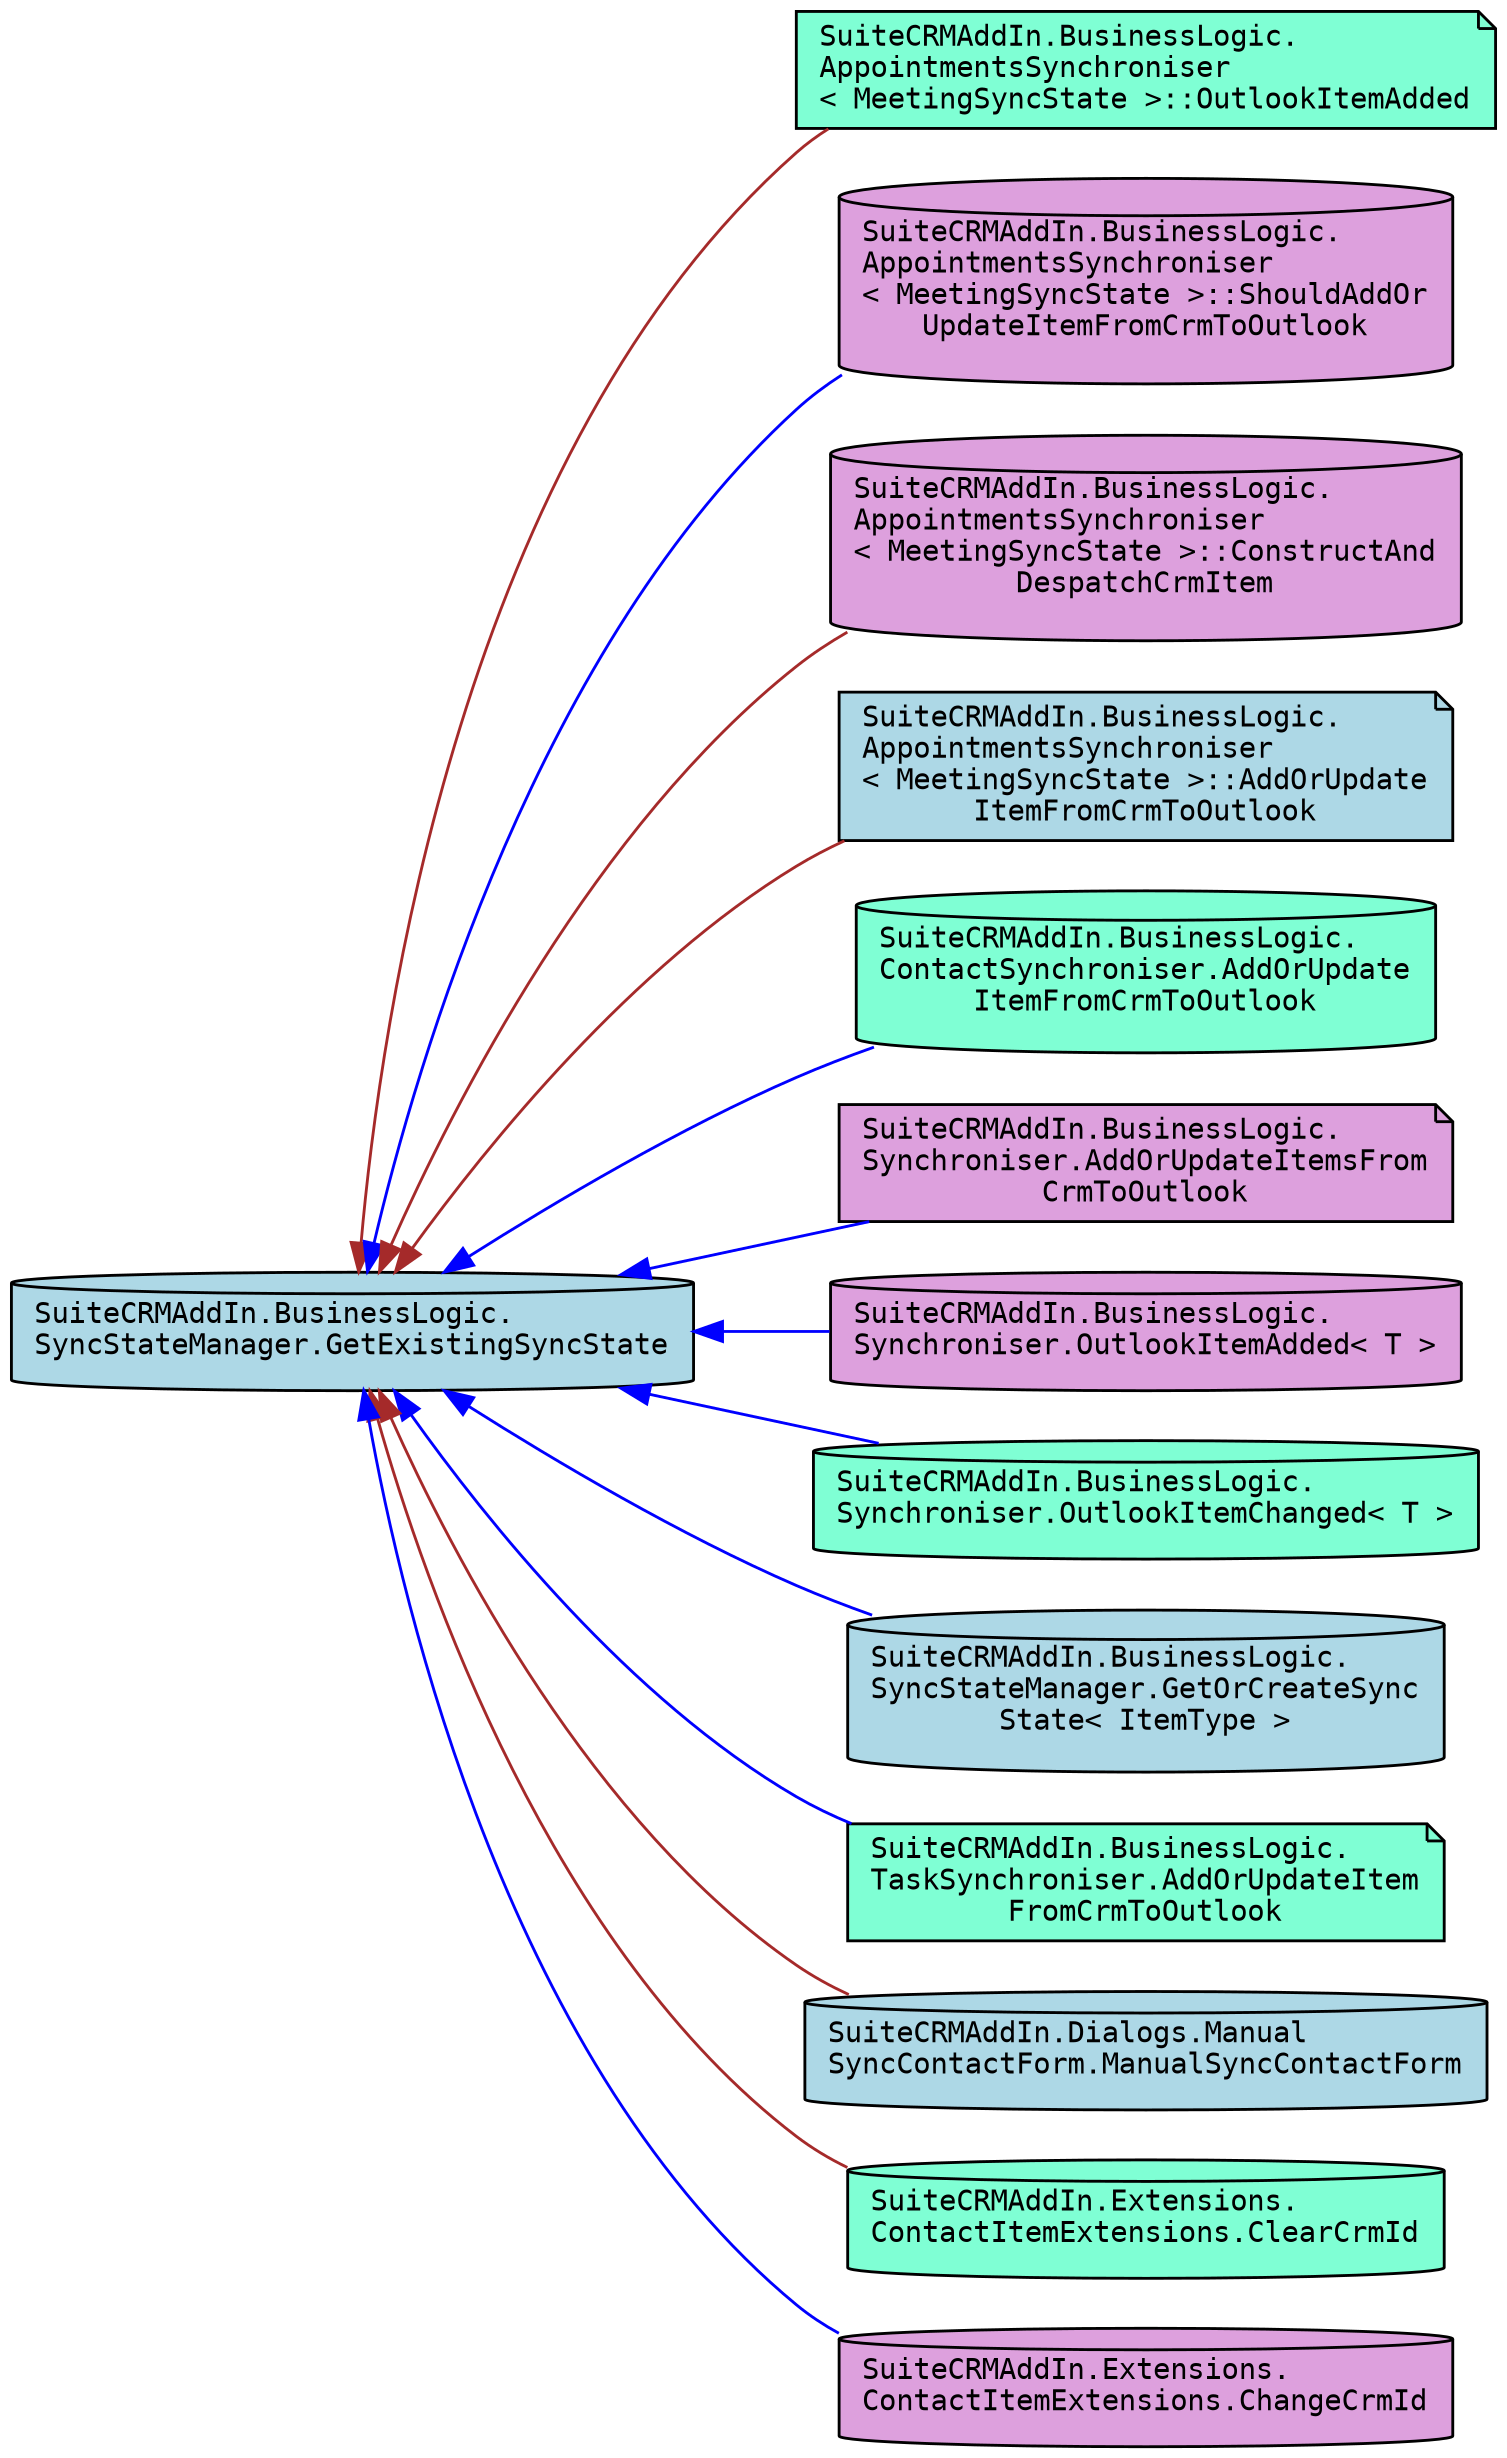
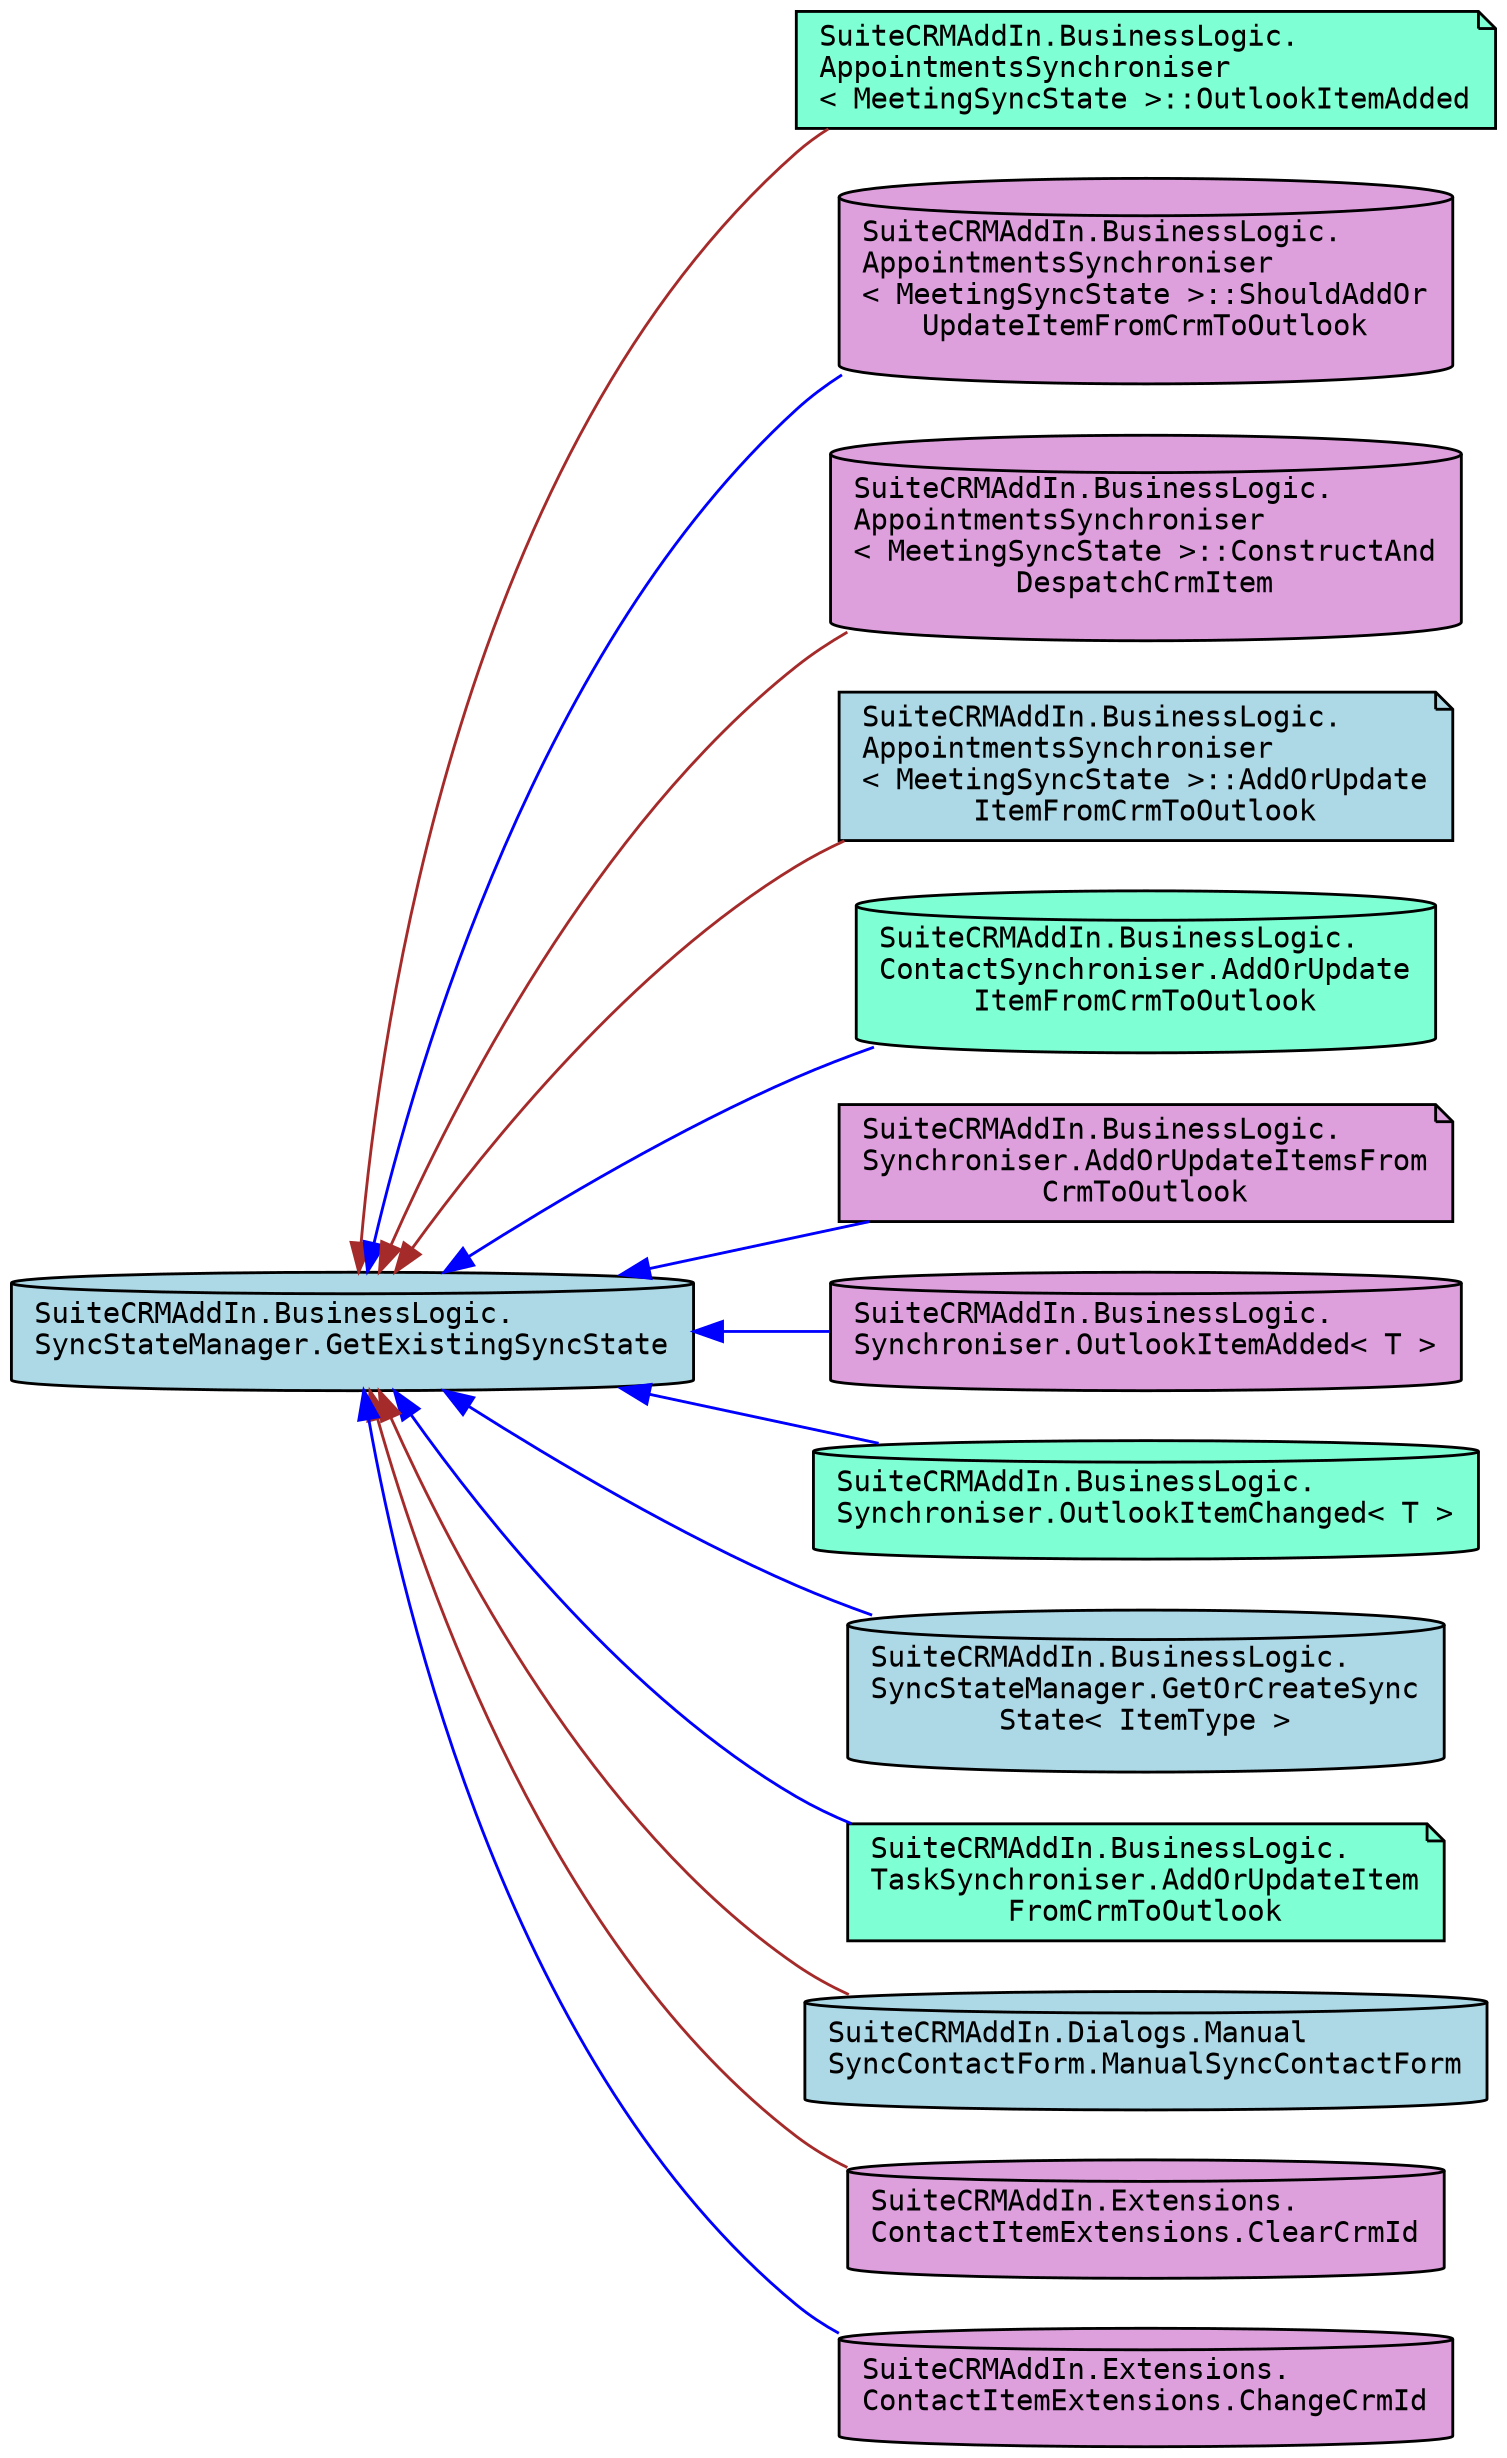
(1146, 2219) -> (1146, 2219)
